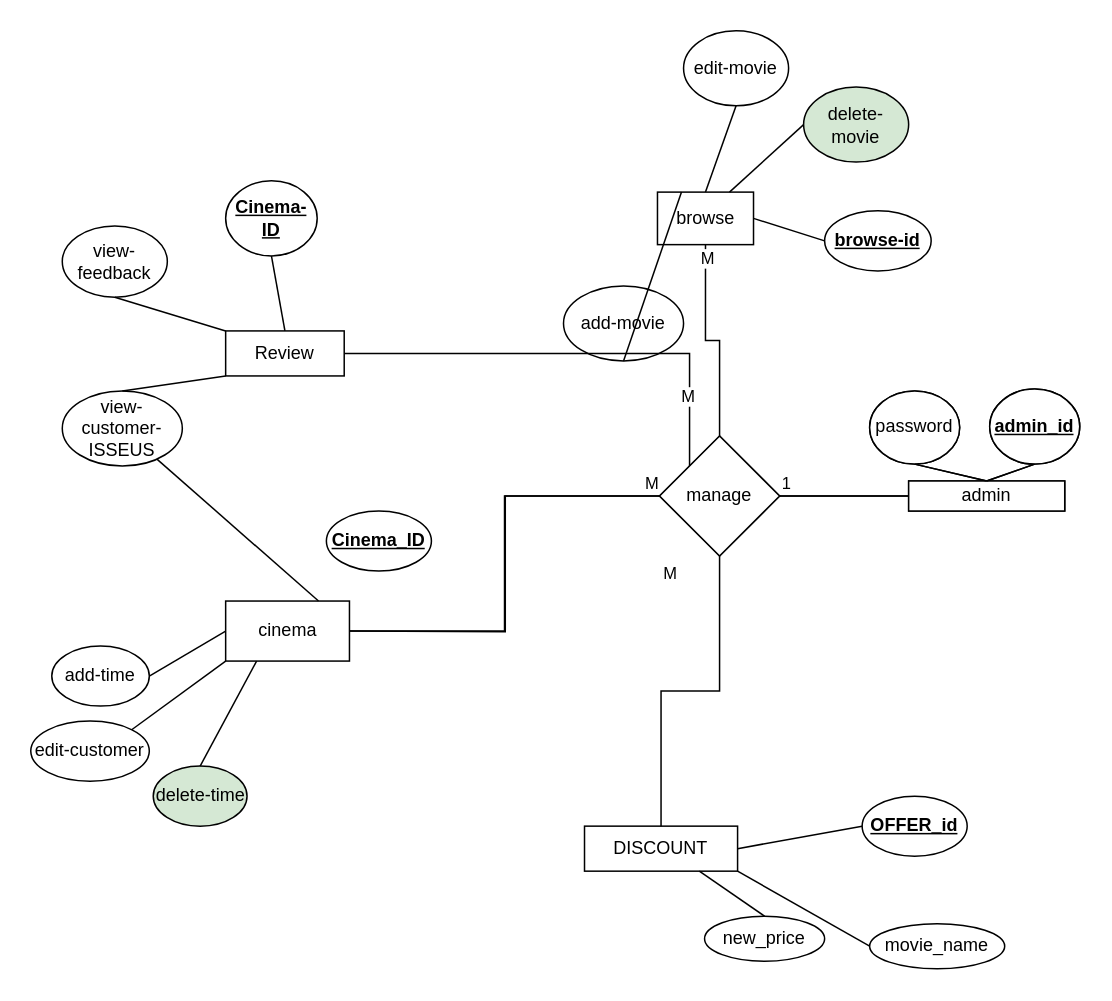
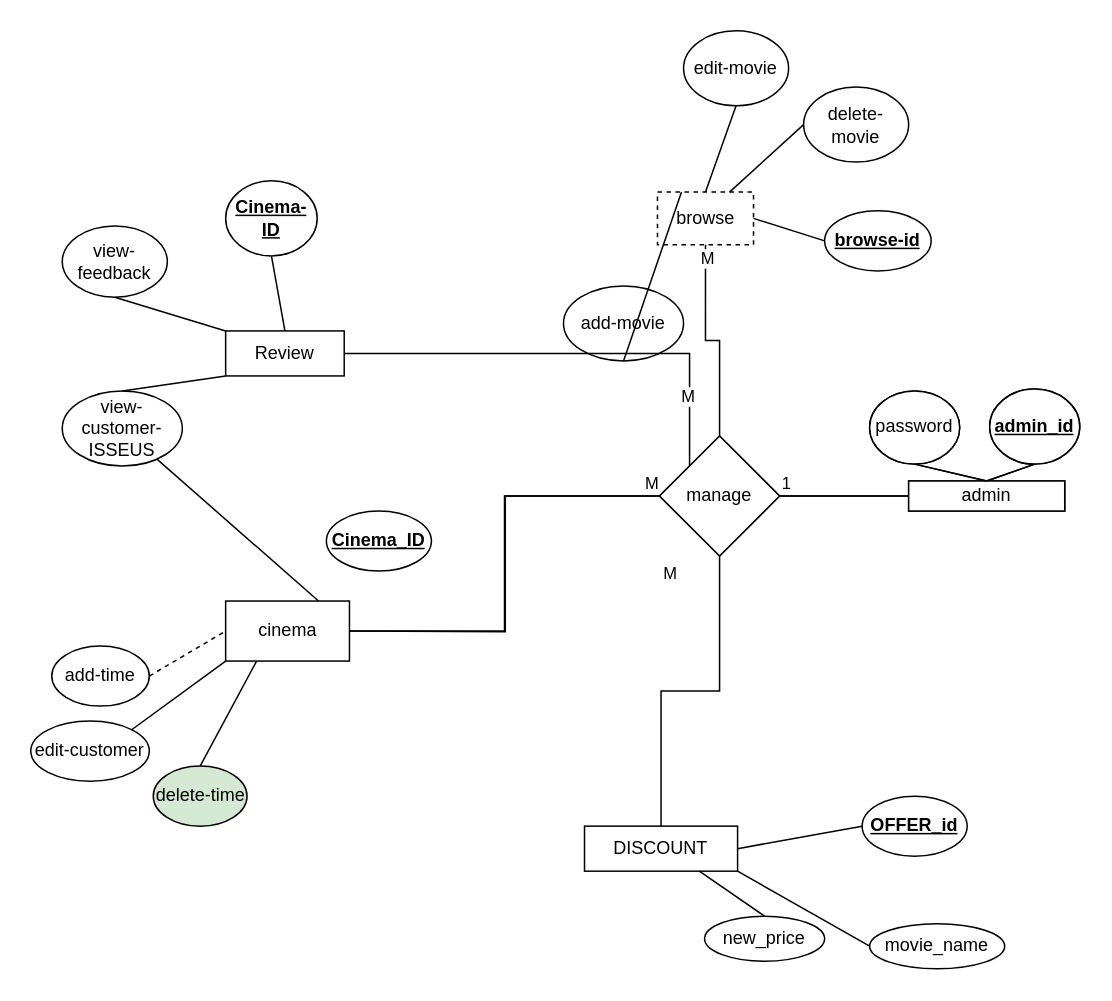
(856, 125) -> (856, 125)
(705, 218) -> (705, 218)
(188, 653) -> (188, 653)
